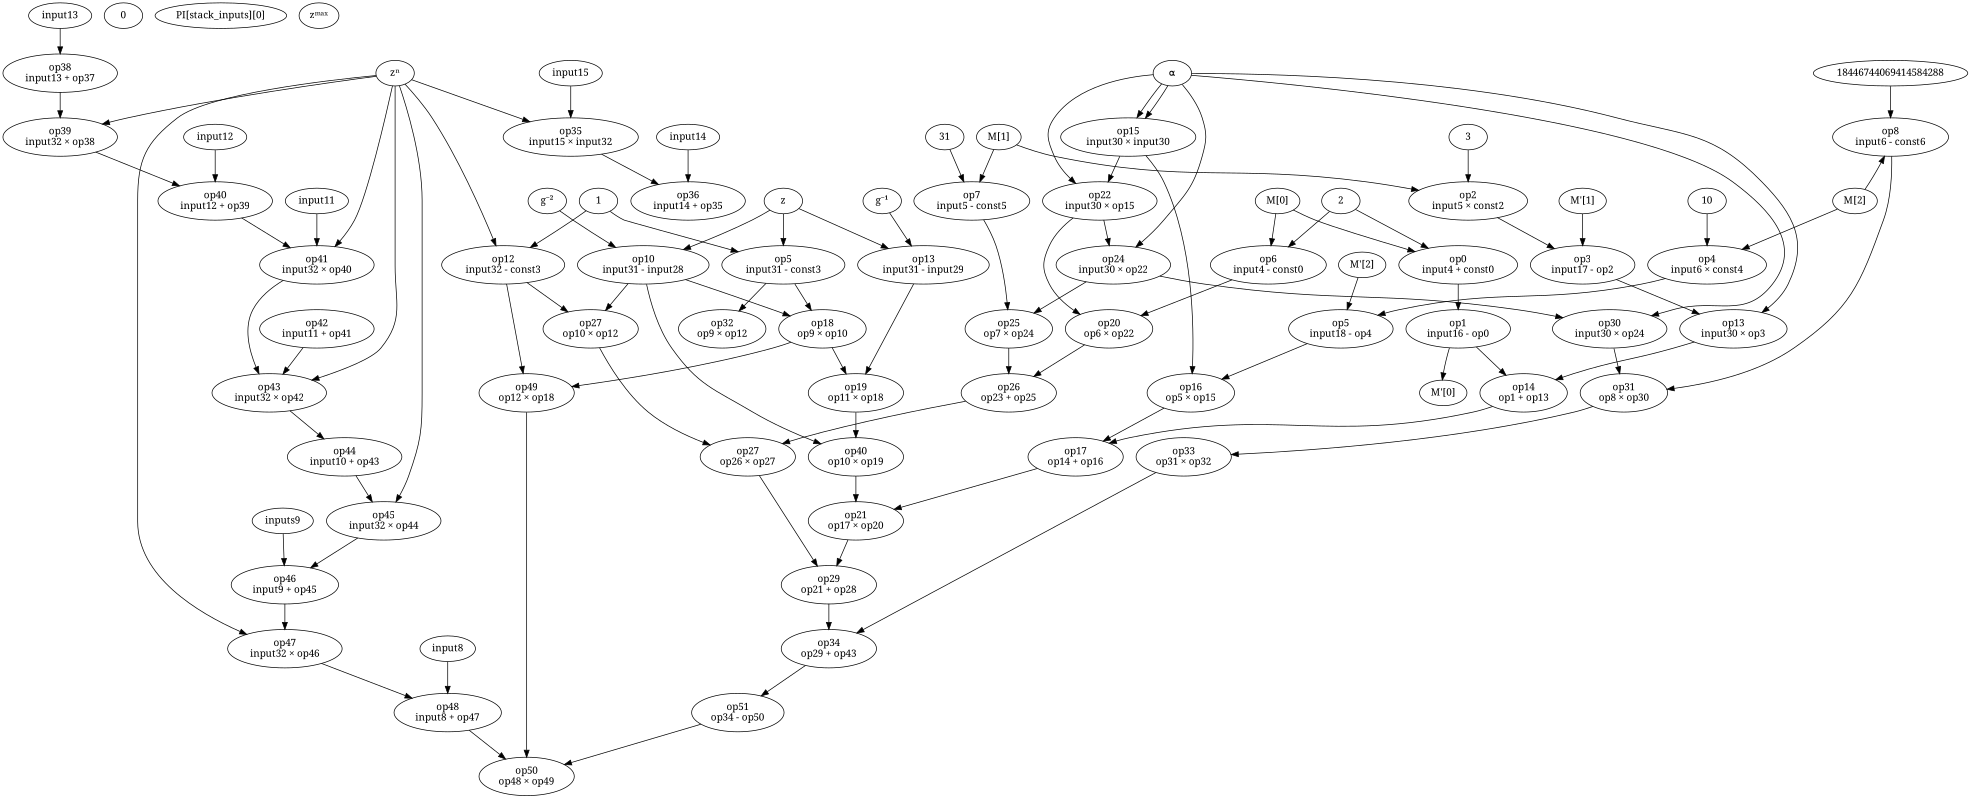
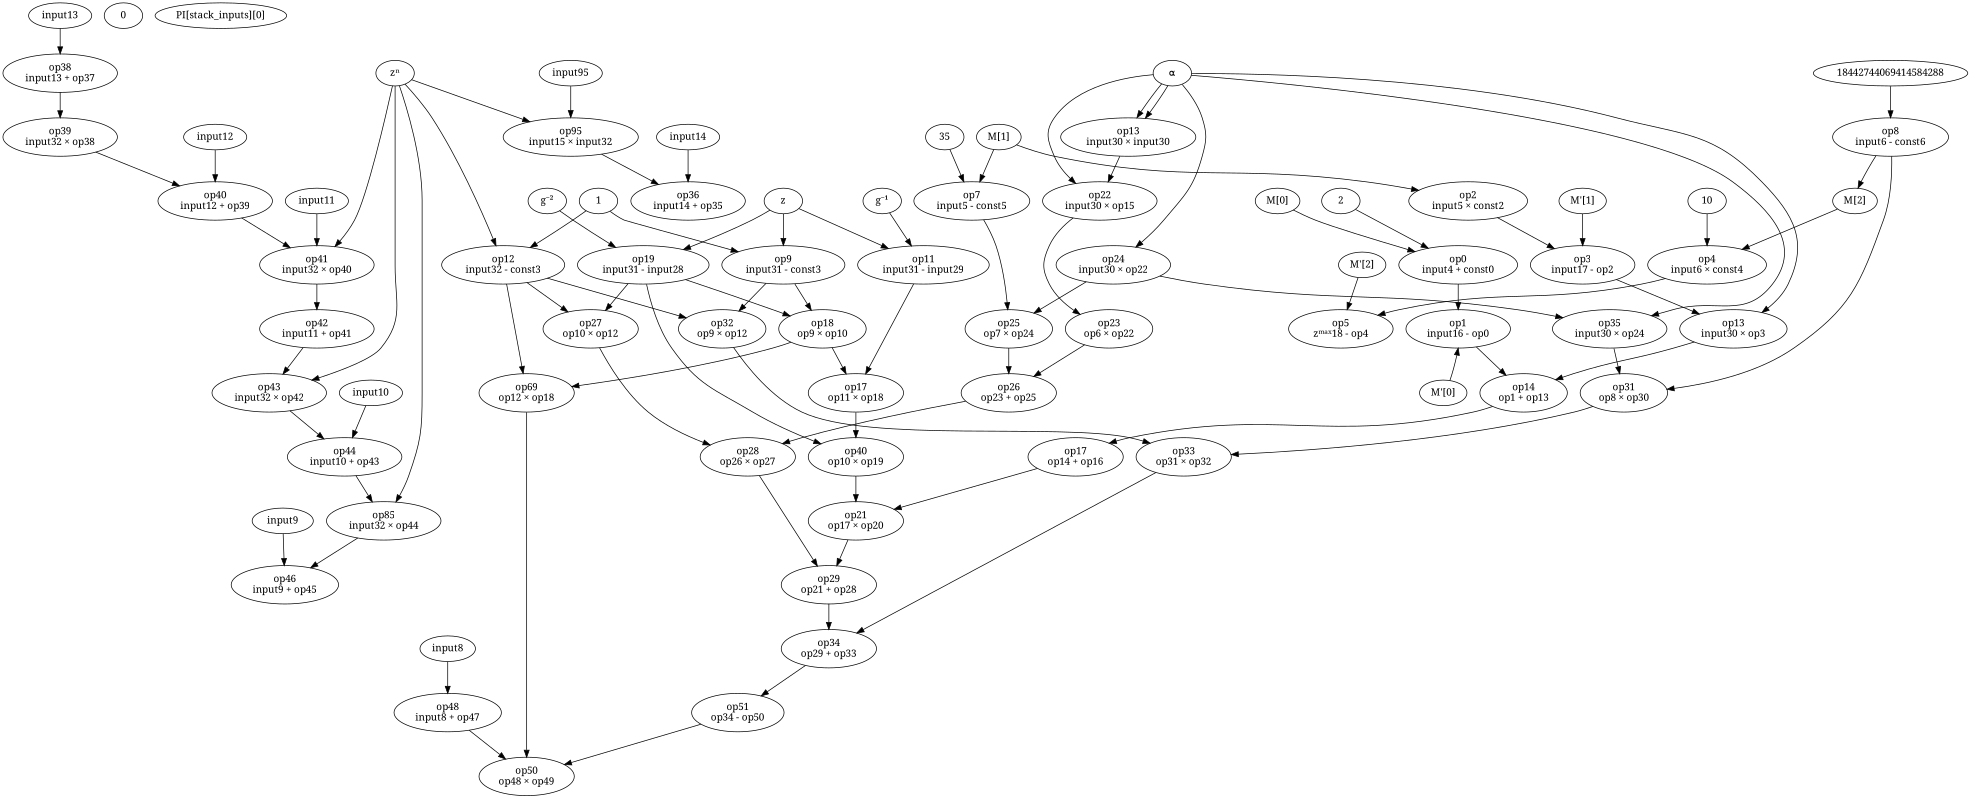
(319, 16) -> none
(571, 73) -> (571, 73)
(1891, 73) -> (1891, 73)
(189, 106) -> none
(571, 137) -> (571, 137)
(945, 137) -> (945, 137)
(1128, 137) -> (1128, 137)
(1468, 137) -> none
(1873, 176) -> (1868, 169)
(1106, 229) -> none
(643, 265) -> (643, 265)
(783, 265) -> (783, 265)
(923, 265) -> (923, 265)
(1268, 265) -> none
none -> (610, 296)
(250, 317) -> (317, 293)
(1109, 329) -> (1109, 329)
(1341, 329) -> (1341, 329)
(1610, 329) -> (1610, 329)
(1446, 360) -> (1454, 368)
none -> (371, 393)
(527, 393) -> (527, 393)
(856, 393) -> (856, 393)
(1191, 393) -> none
none -> (924, 430)
(748, 457) -> (748, 457)
(283, 521) -> (283, 521)
(384, 521) -> (384, 521)
(285, 649) -> none
(829, 649) -> (829, 649)
